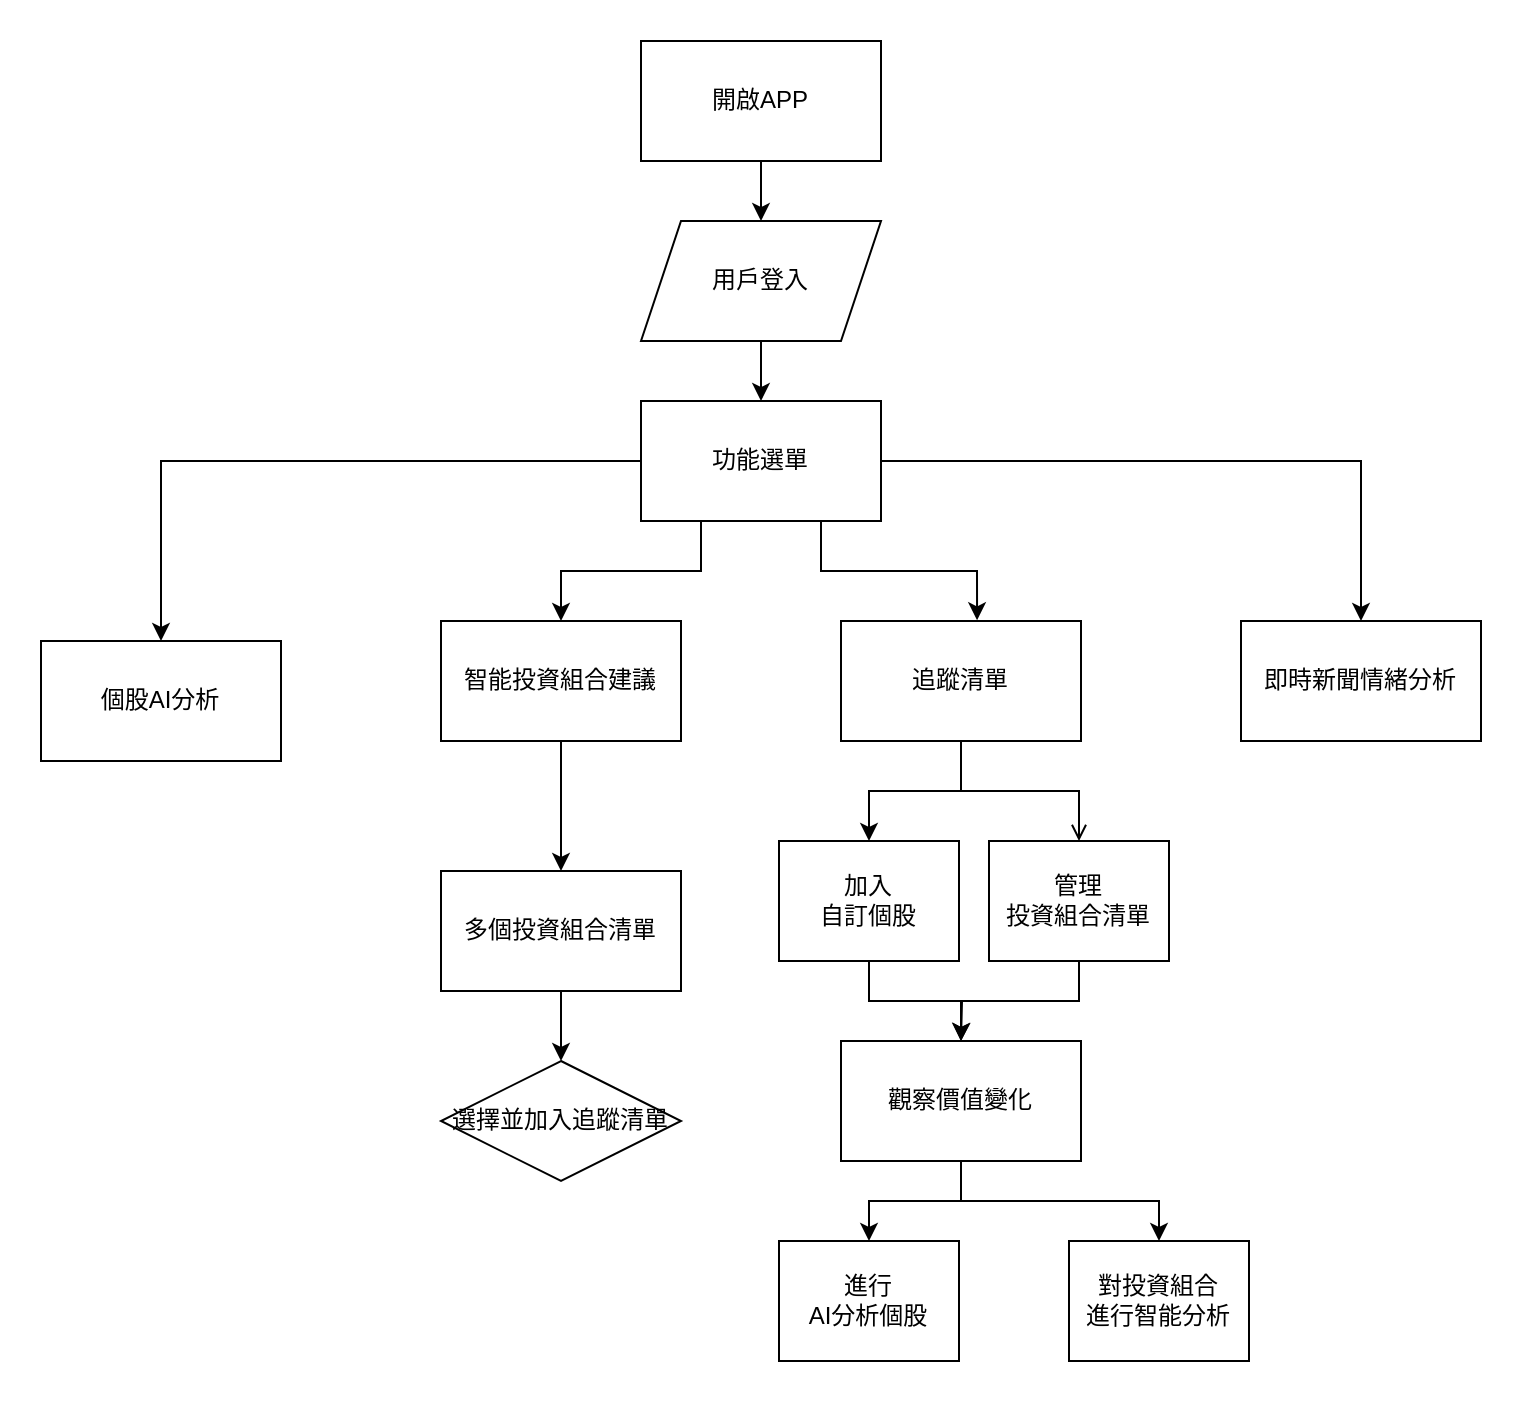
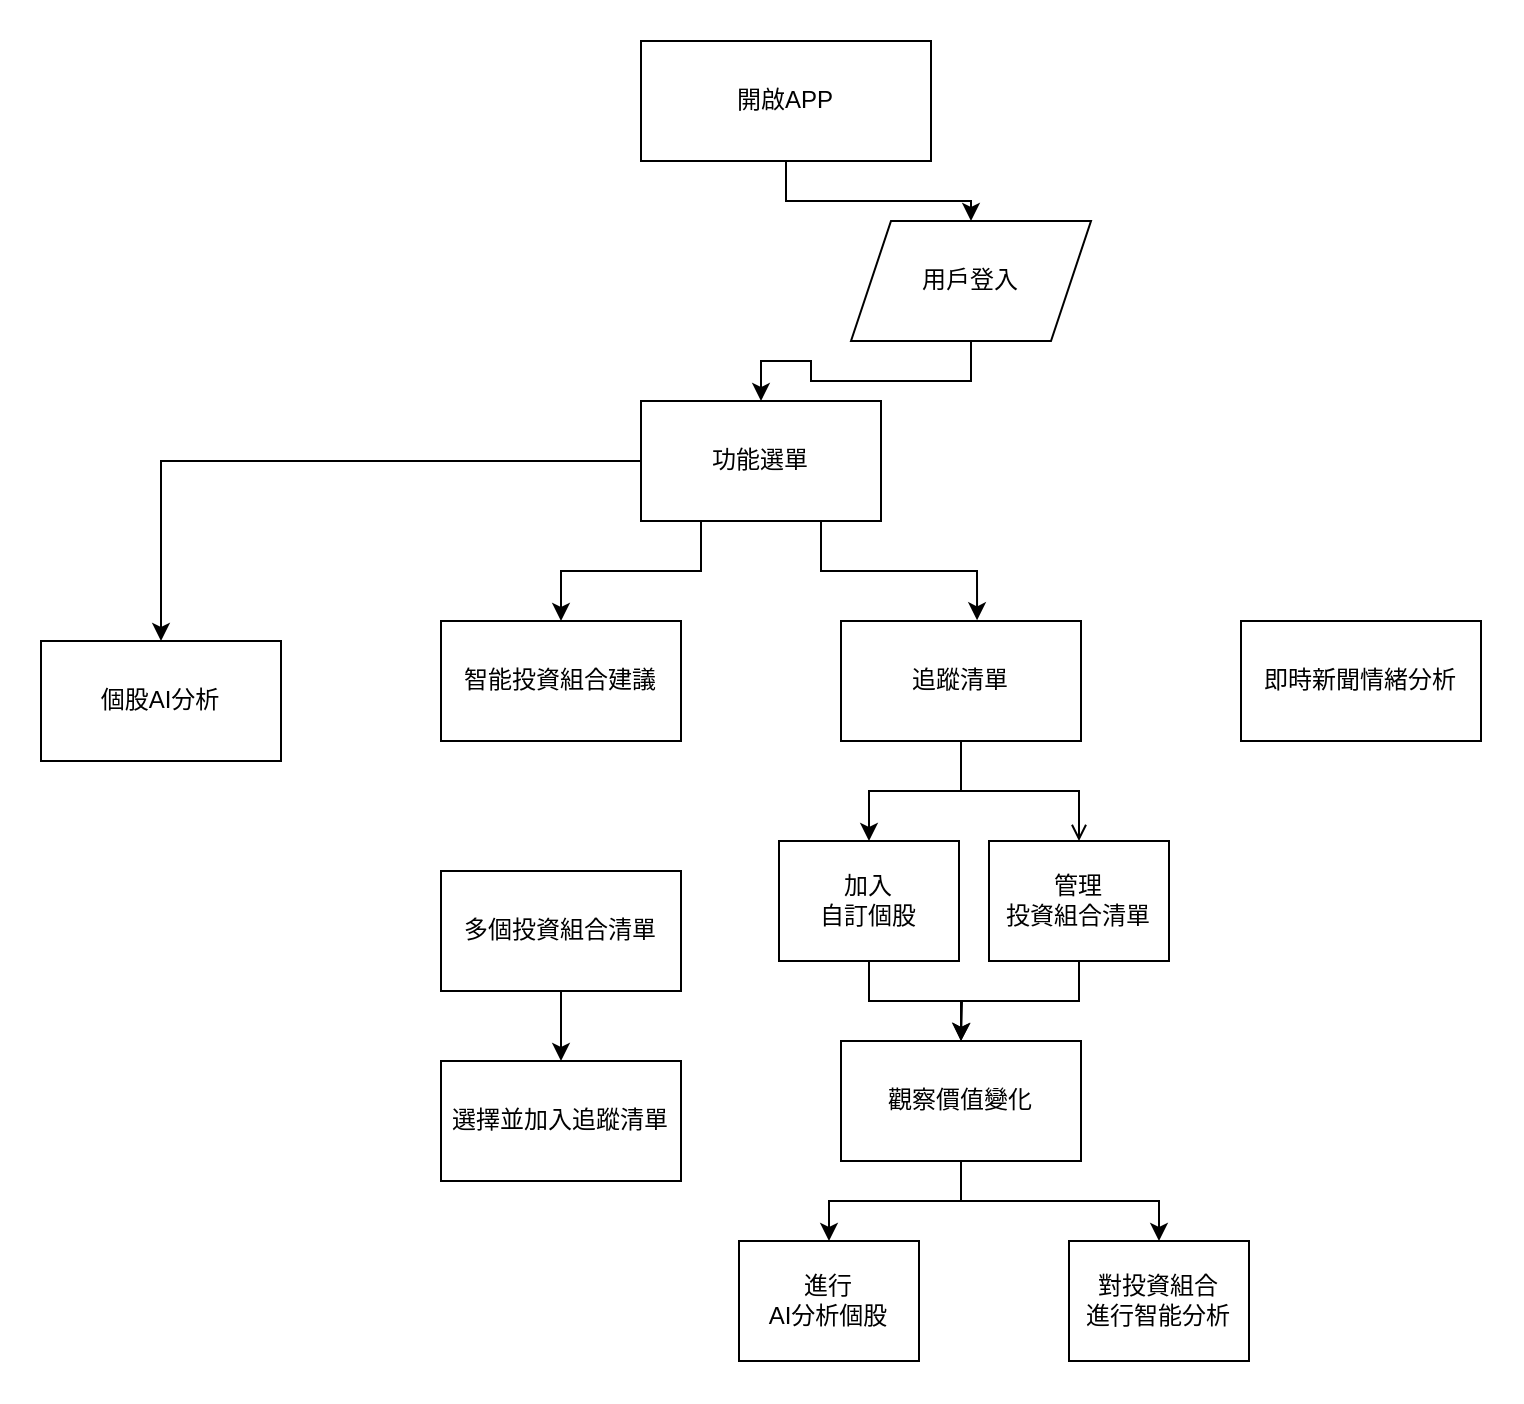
(761, 101) -> (786, 101)
(761, 281) -> (971, 281)
(1194, 461) -> none
(561, 799) -> none
(561, 1121) -> (561, 1121)
(869, 1301) -> (829, 1301)
